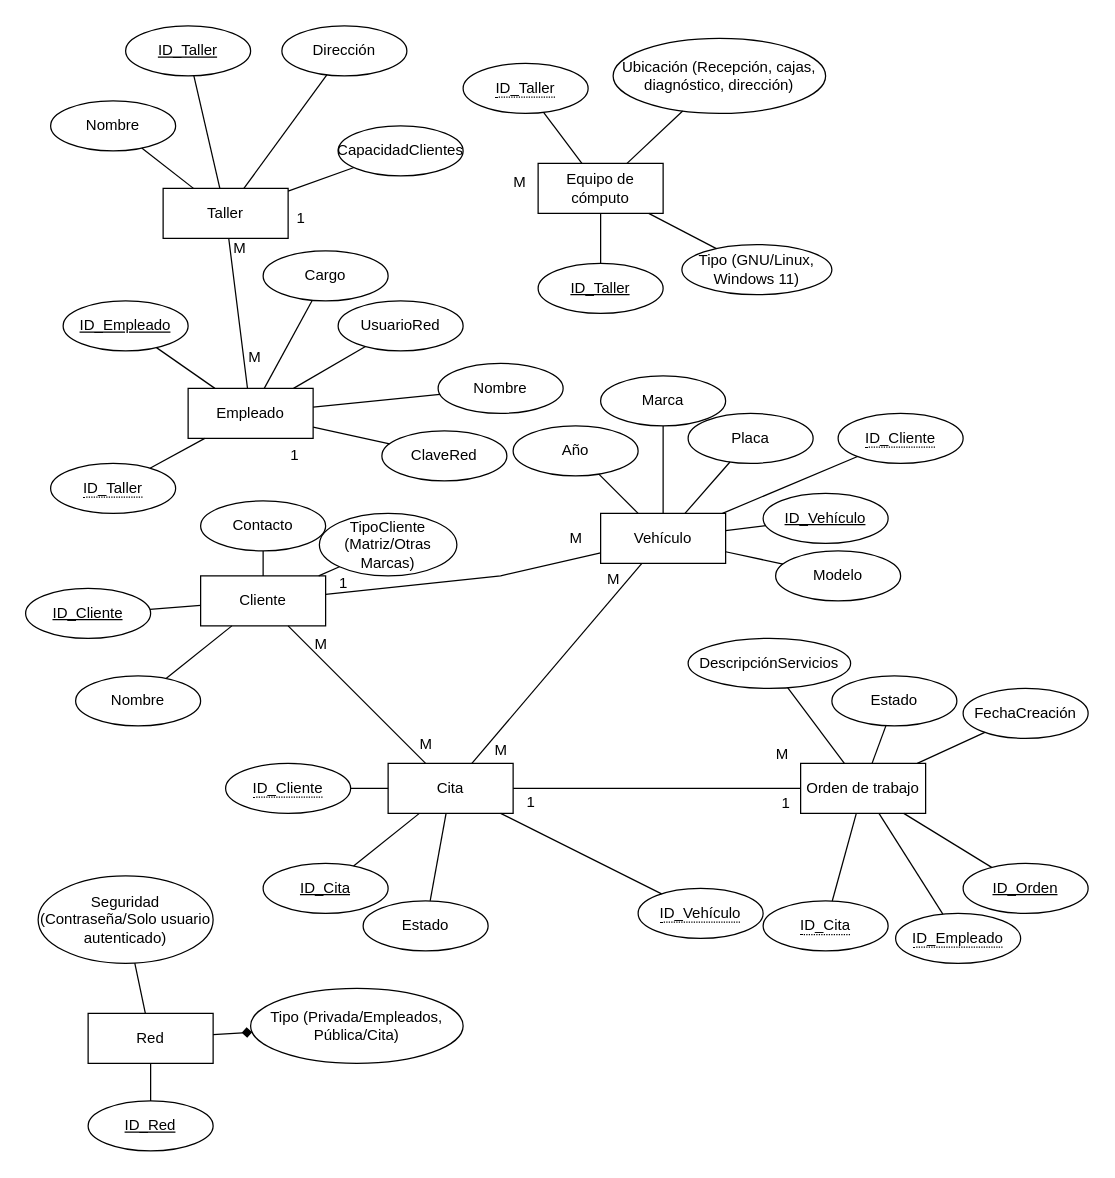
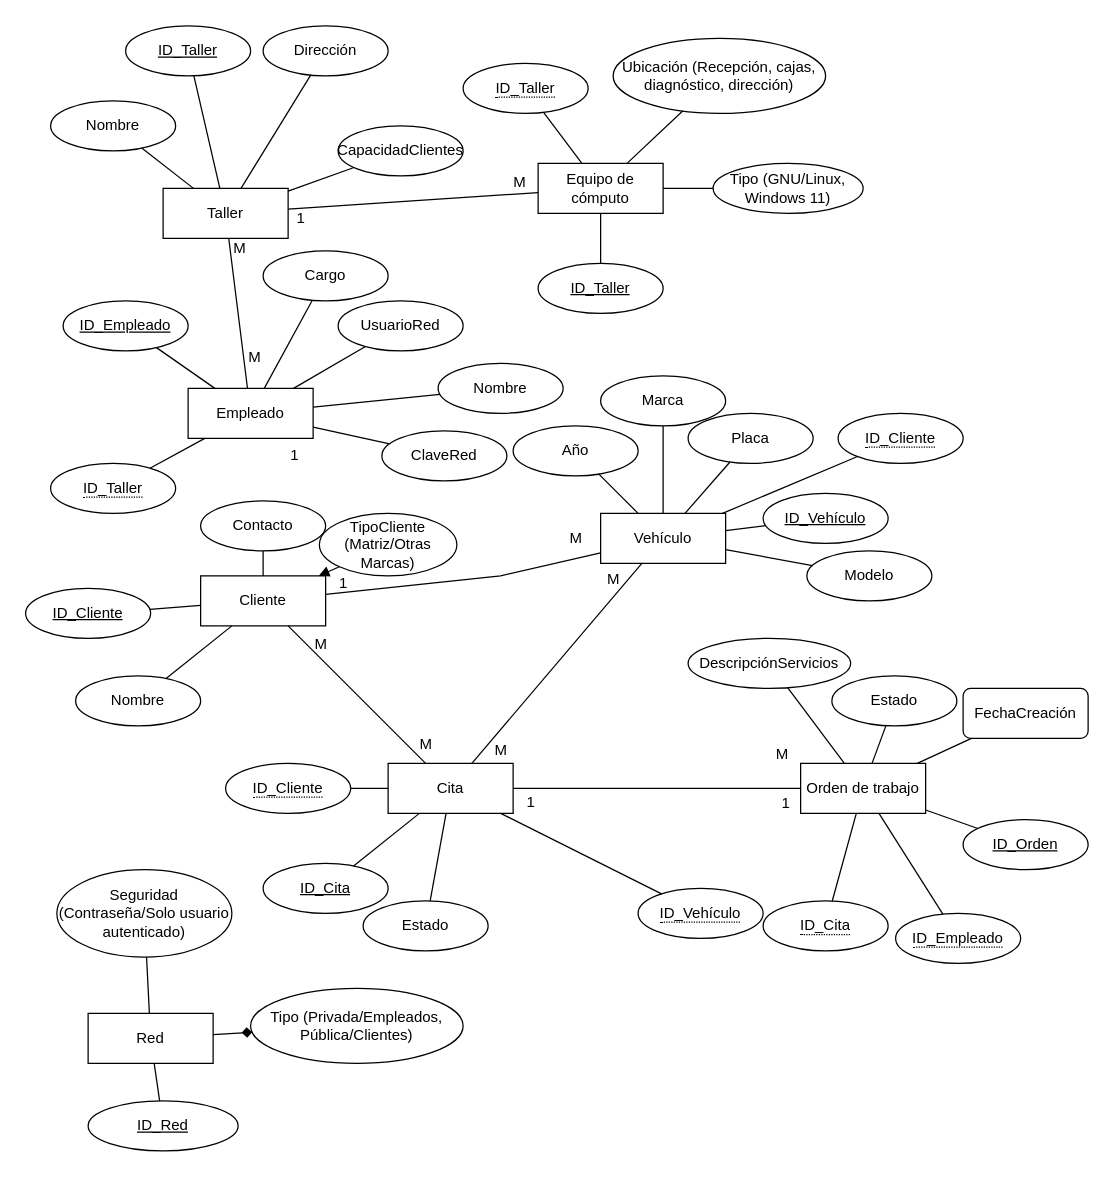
(344, 51) -> (326, 51)
none -> (413, 201)
(757, 269) -> (788, 188)
(325, 573) -> (329, 571)
(838, 576) -> (869, 576)
(1026, 713) -> (1026, 713)
(1026, 888) -> (1026, 844)
(126, 919) -> (144, 913)
(357, 1026) -> (357, 1026)
(151, 1126) -> (163, 1126)
